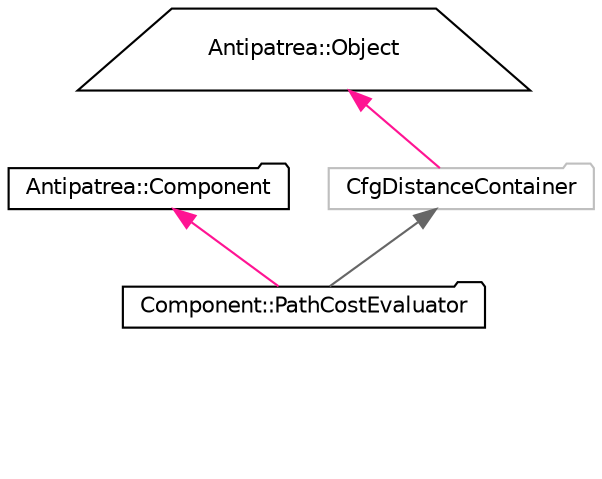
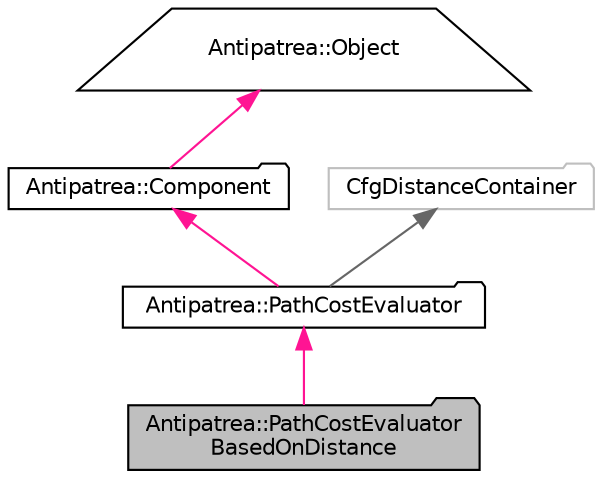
(403, 137) -> (206, 137)
(304, 307) -> (304, 307)
none -> (304, 438)
